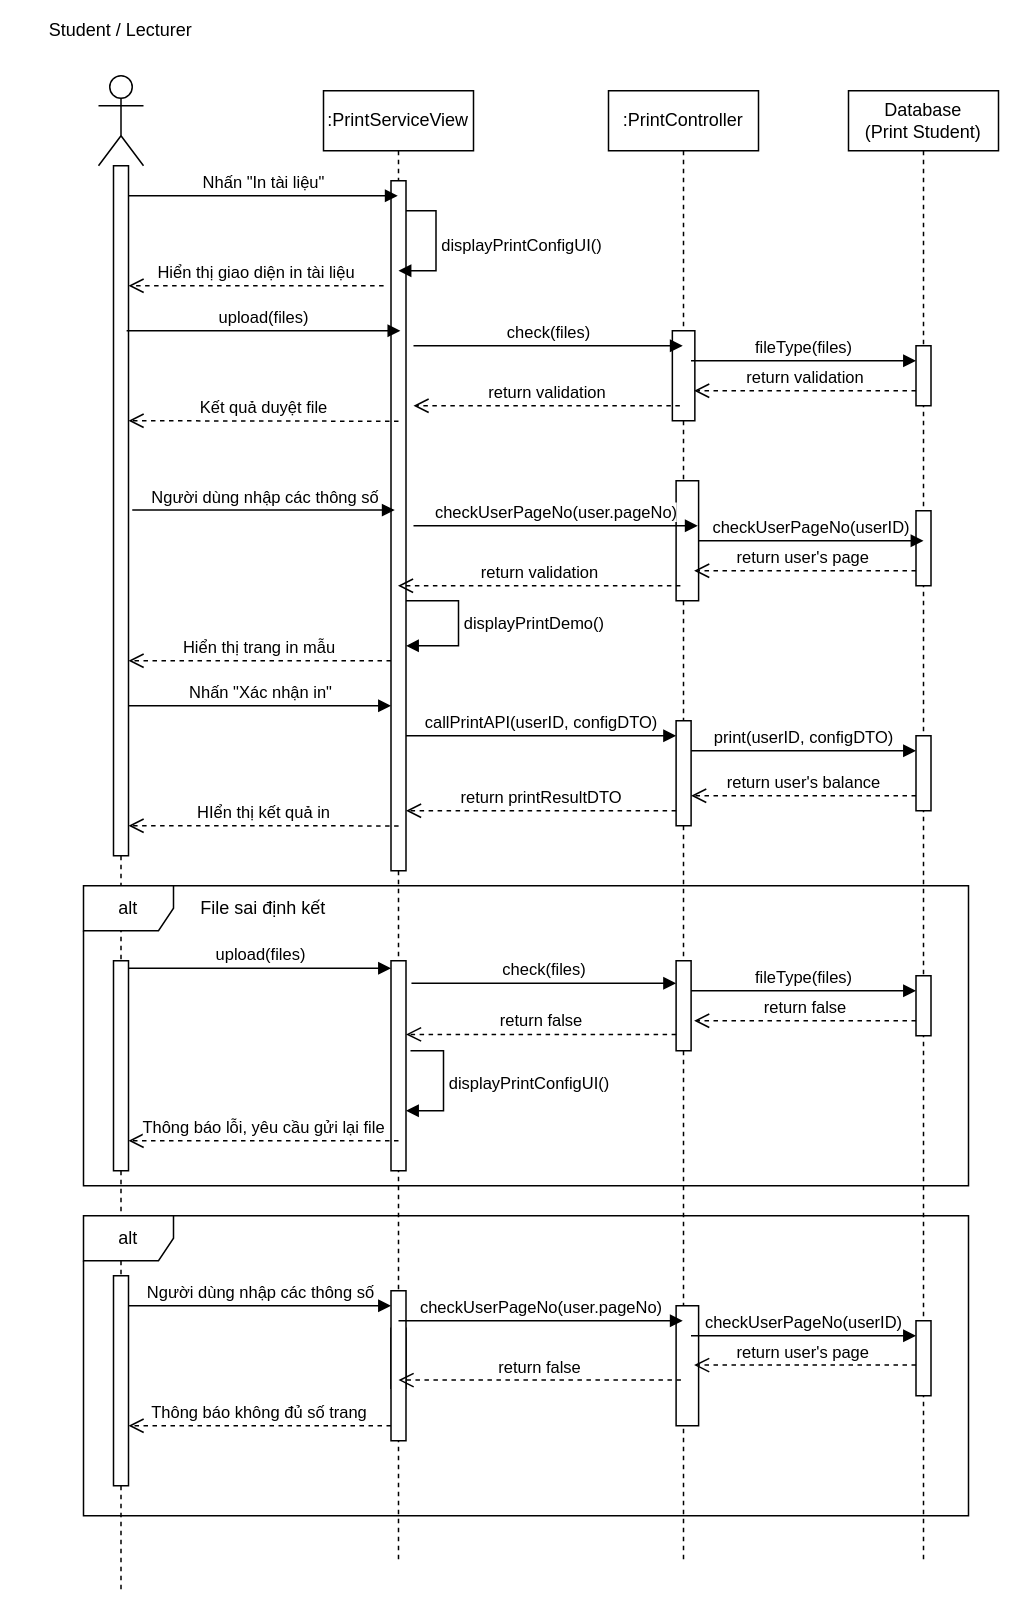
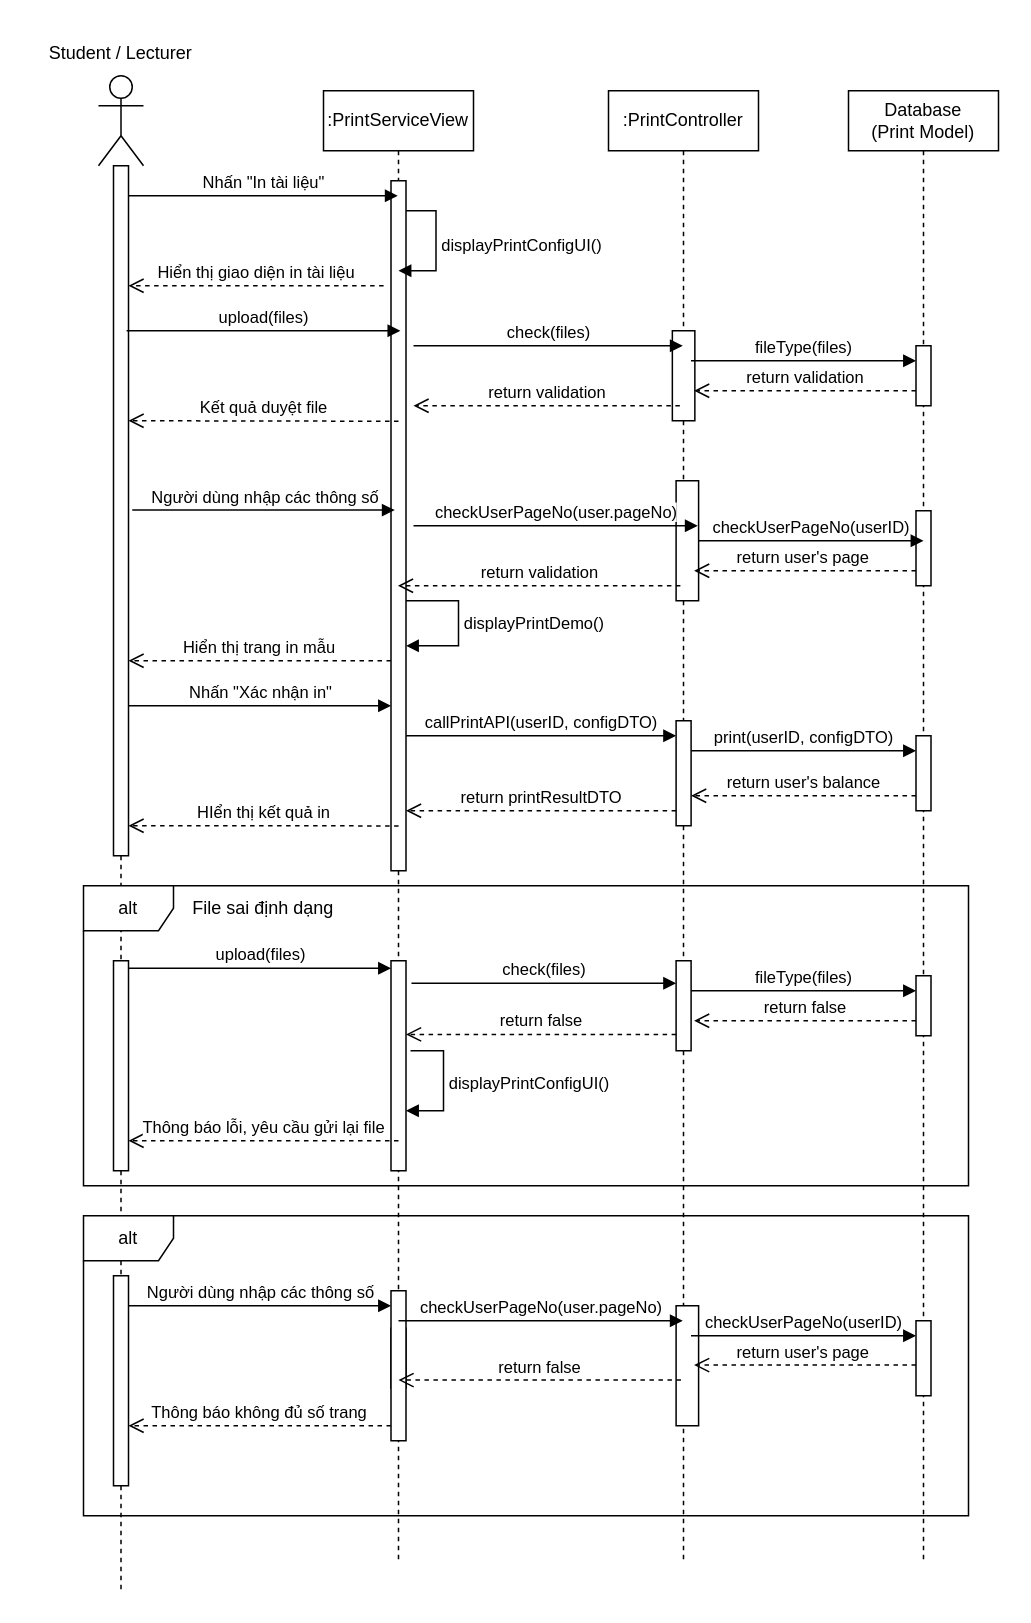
(121, 31) -> (121, 53)
(923, 121) -> (923, 121)
(263, 908) -> (263, 908)
